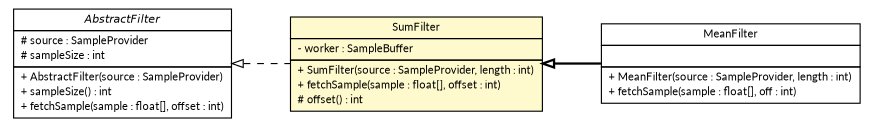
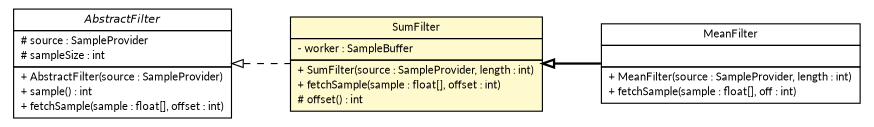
(66, 92) -> (57, 92)
